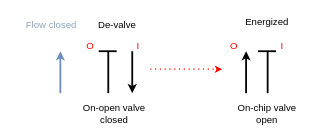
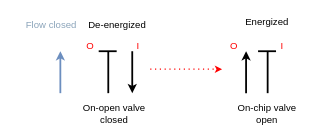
(117, 24) -> (117, 24)
